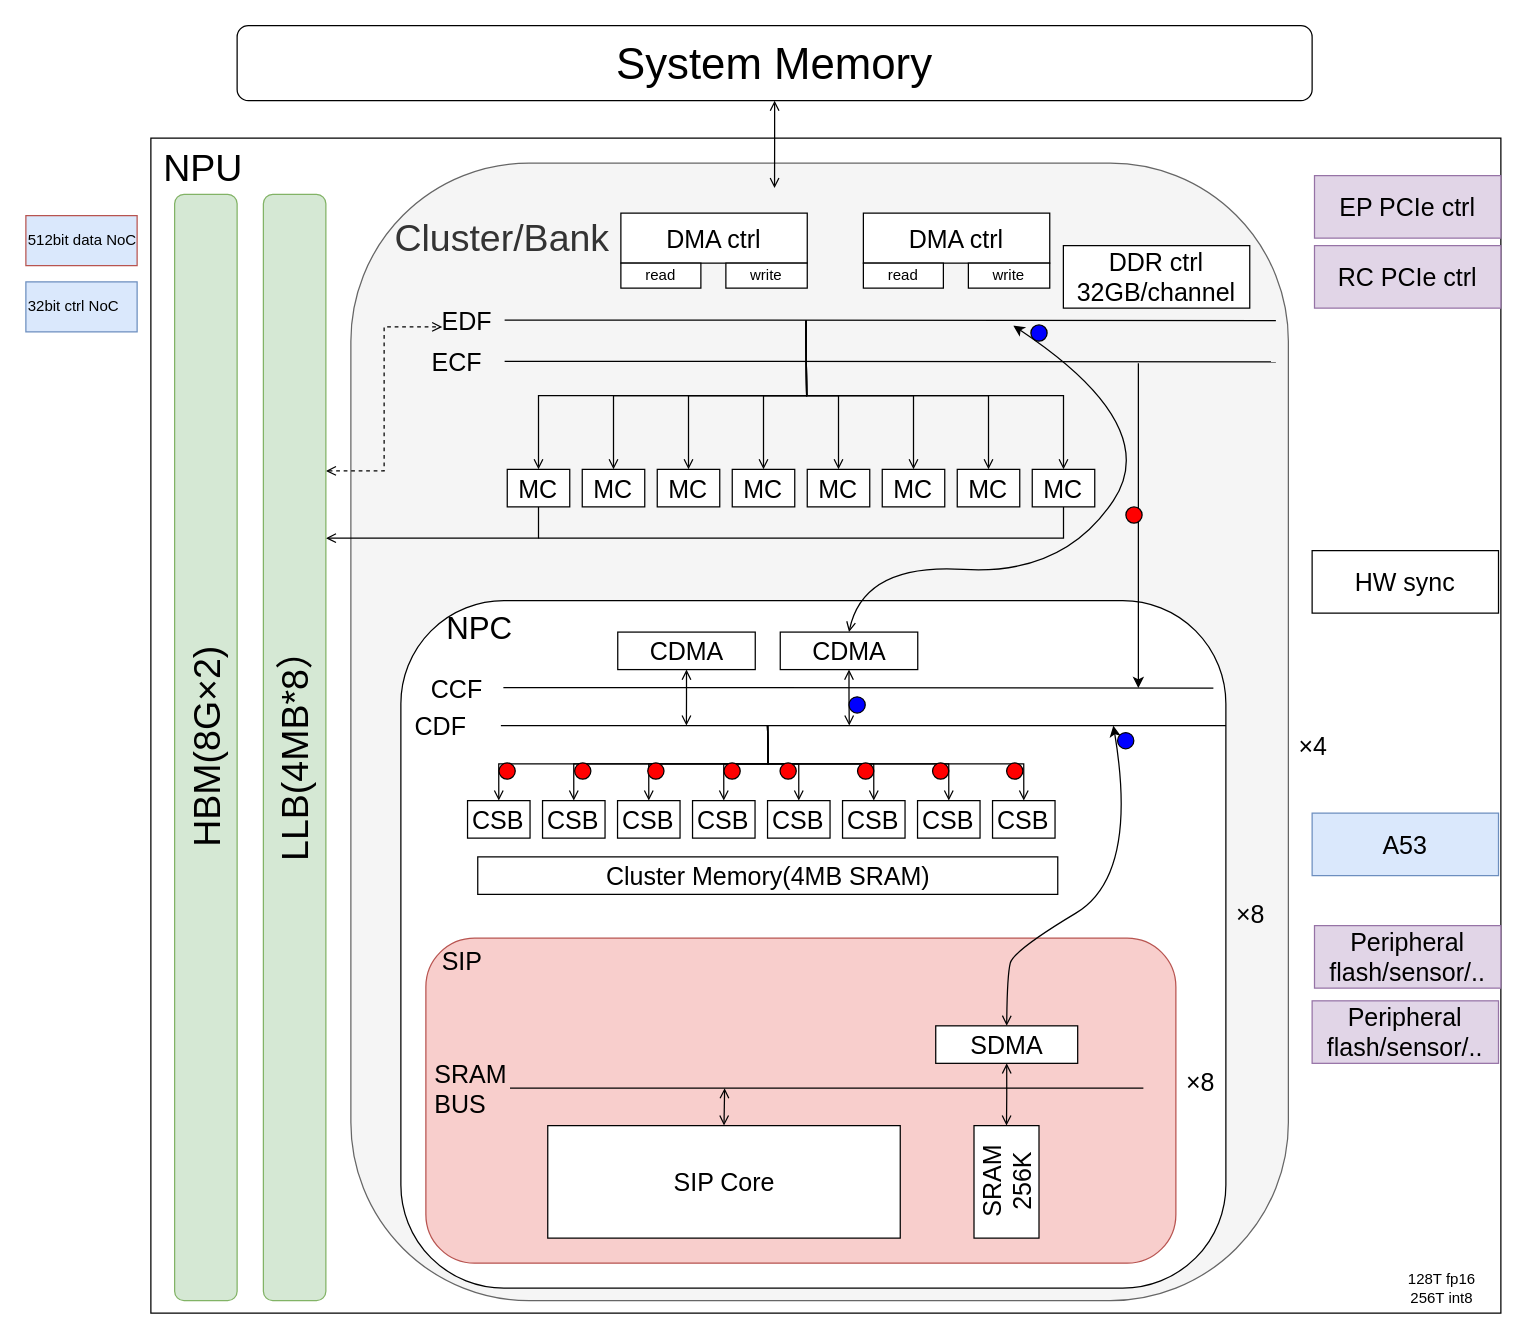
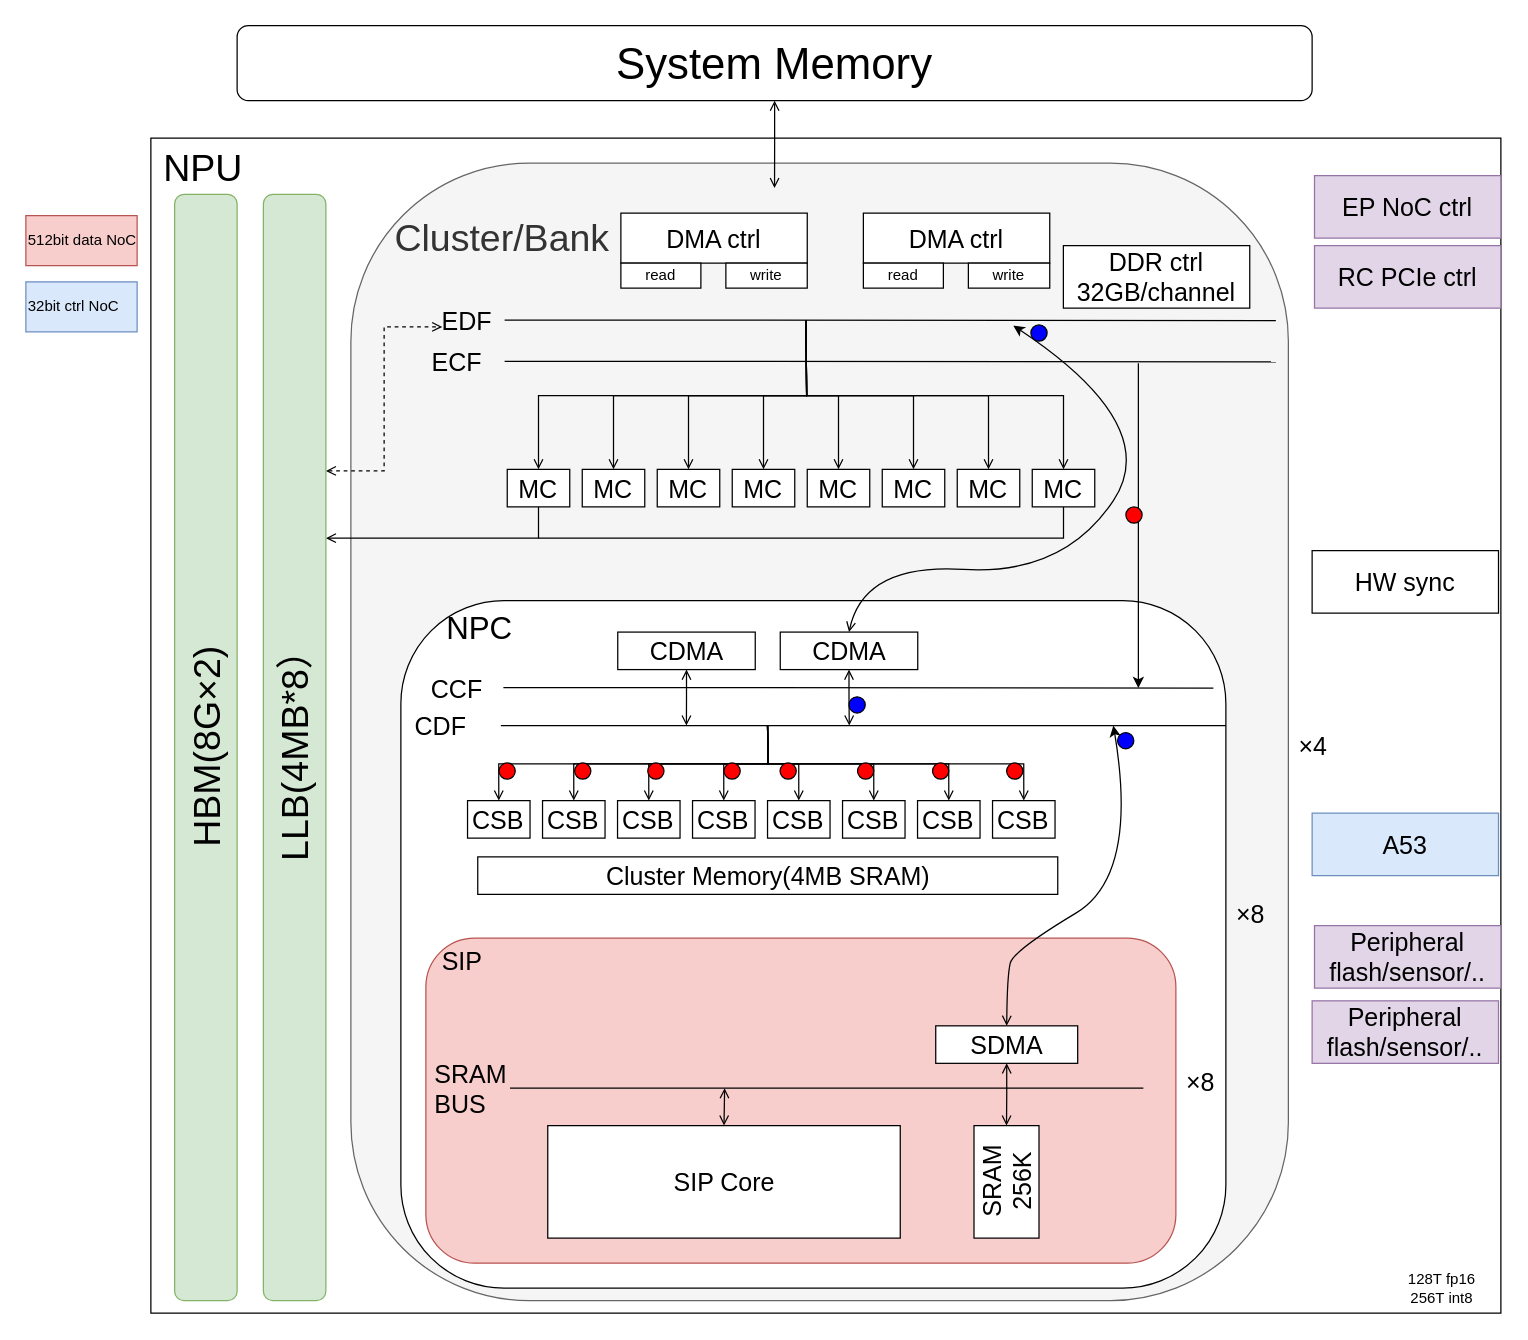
(1408, 207) -> (1408, 207)
(81, 241) -> (81, 241)
